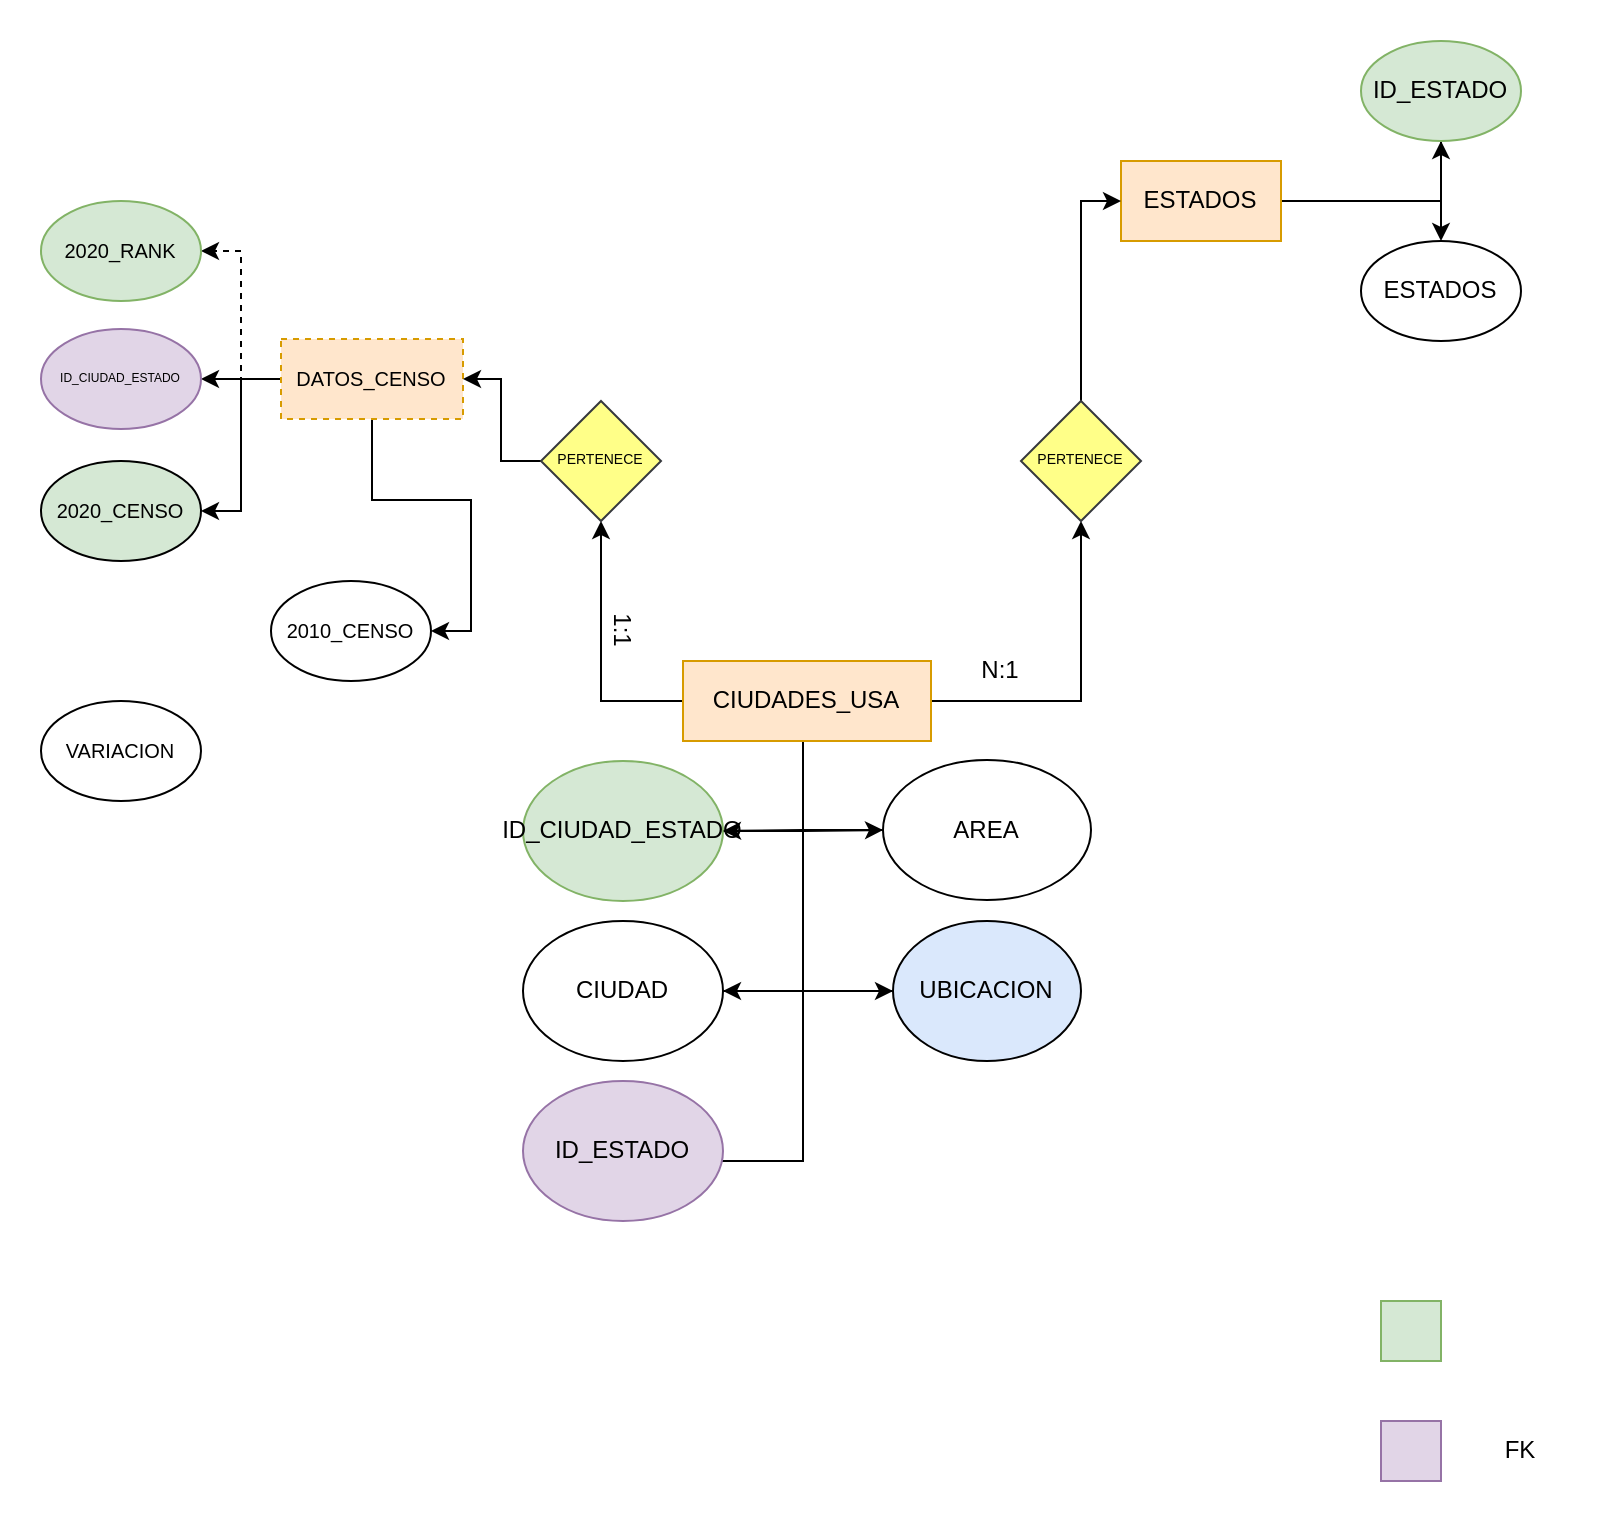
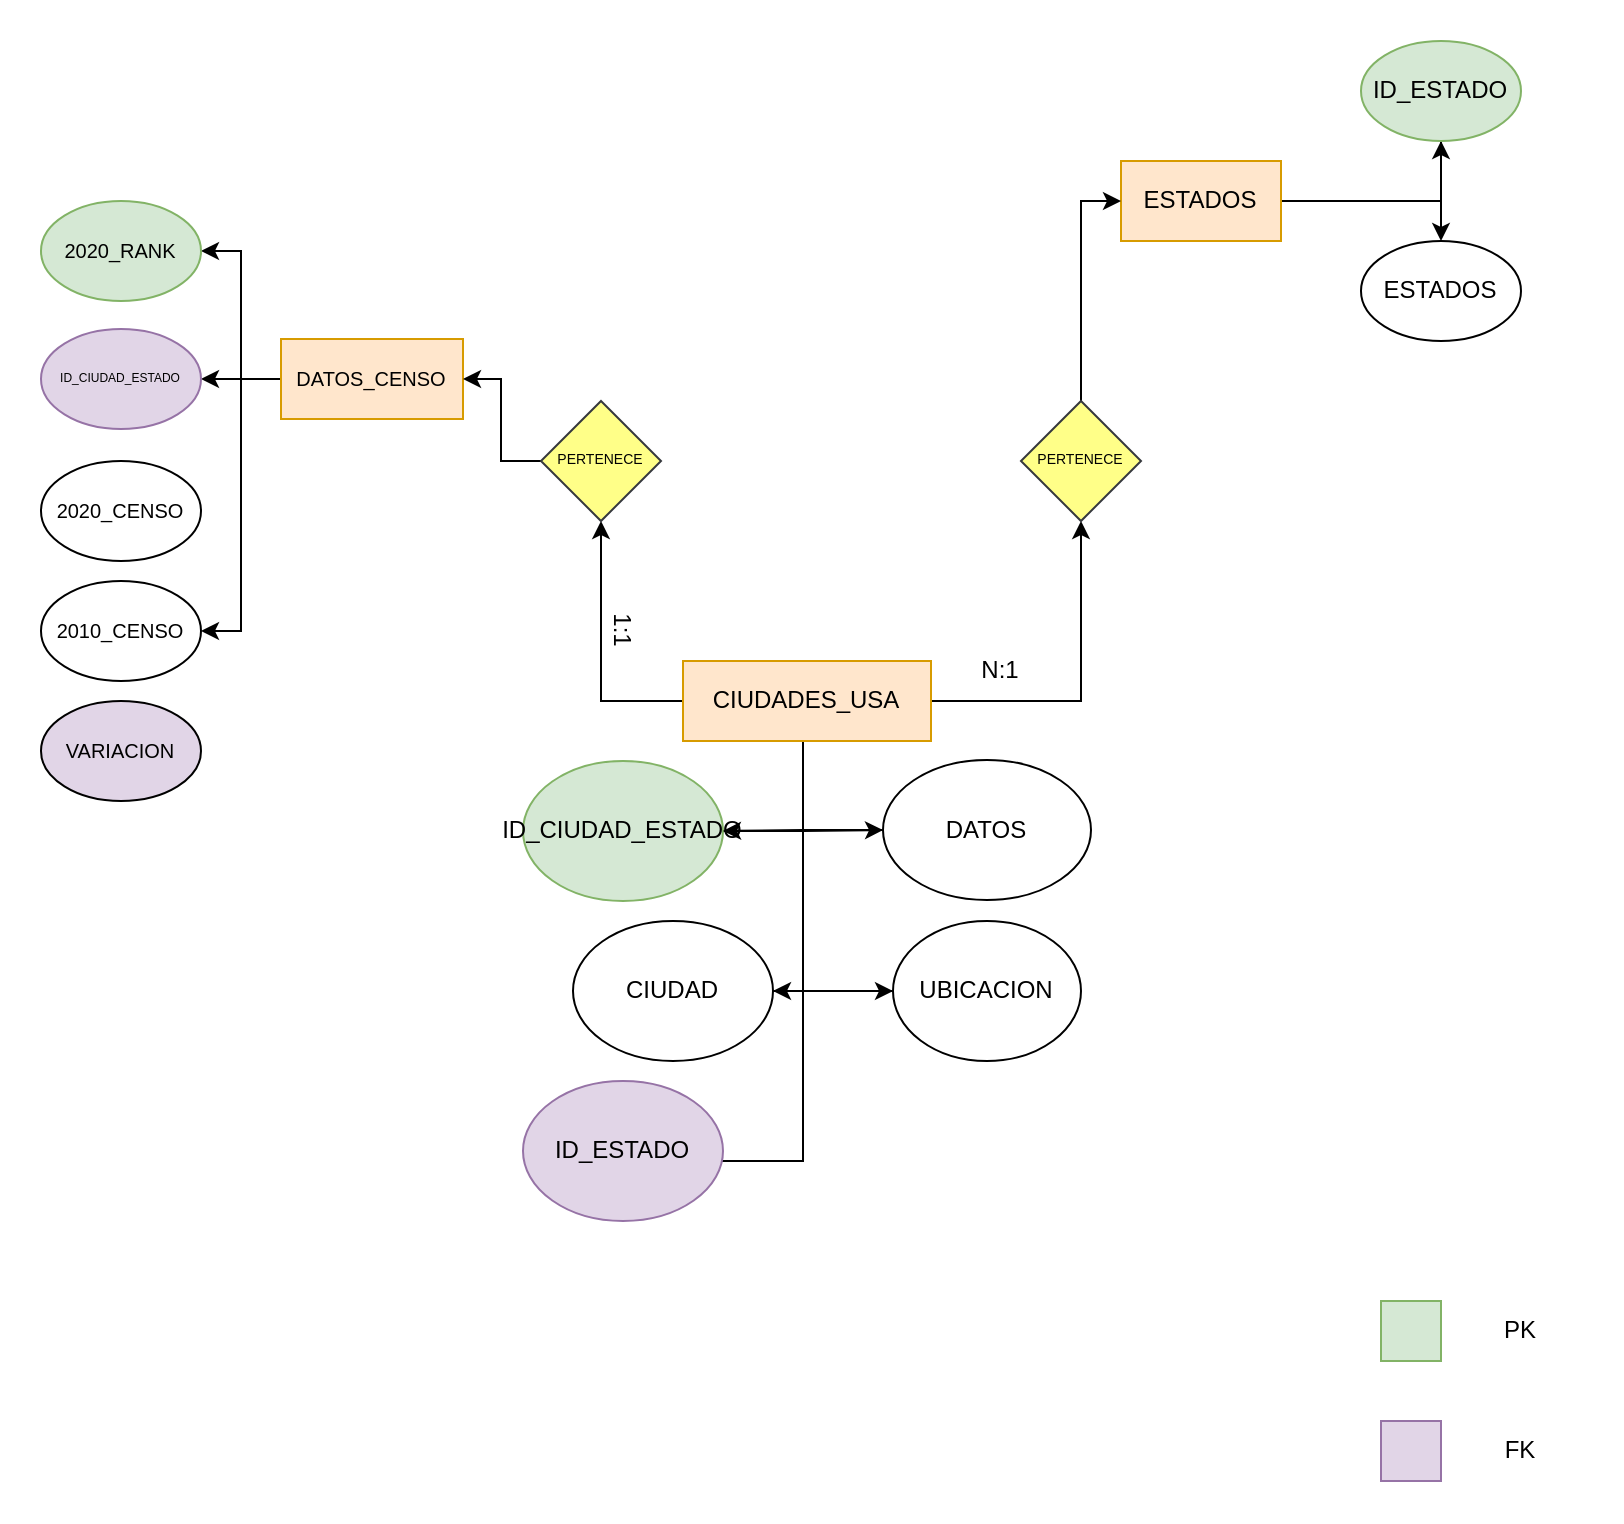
(241, 300) -> (241, 300)
(372, 379) -> (372, 379)
(121, 511) -> (121, 511)
(226, 511) -> none
(351, 631) -> (121, 631)
(121, 751) -> (121, 751)
(987, 831) -> (987, 831)
(623, 991) -> (673, 991)
(987, 991) -> (987, 991)
none -> (1521, 1331)
